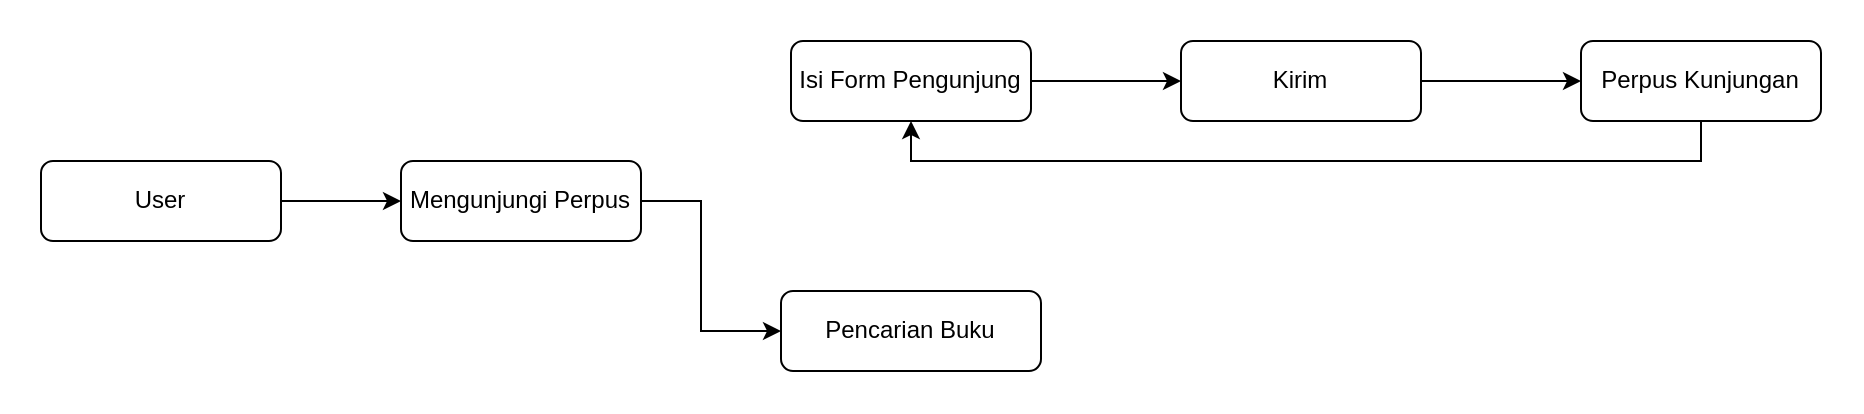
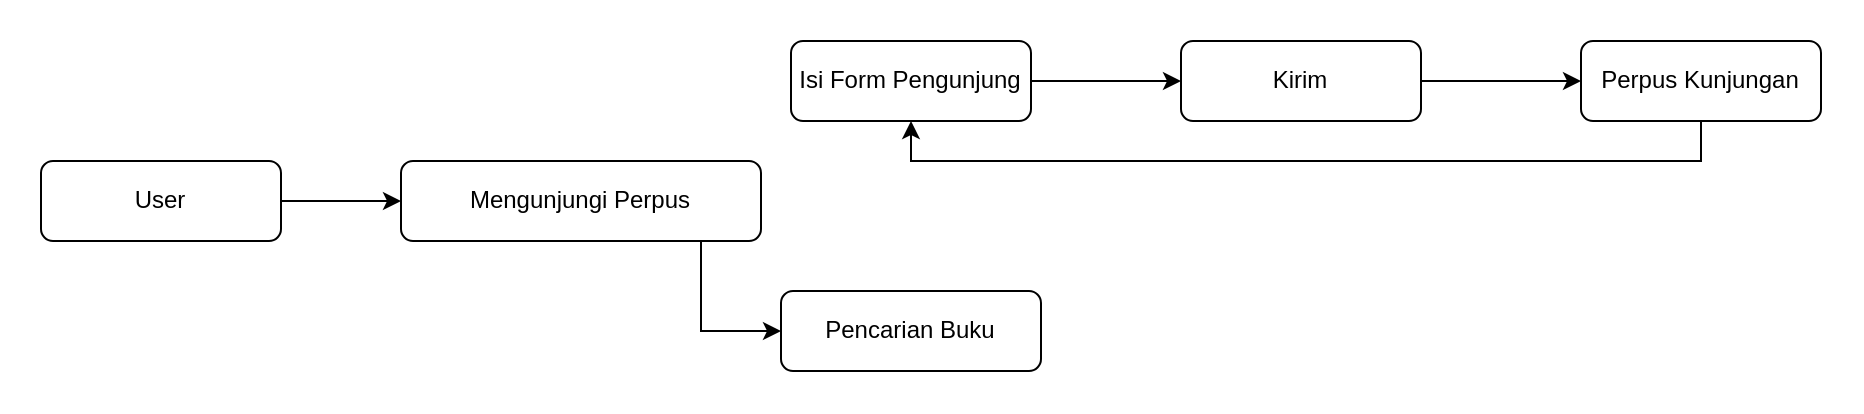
(521, 201) -> (581, 201)
